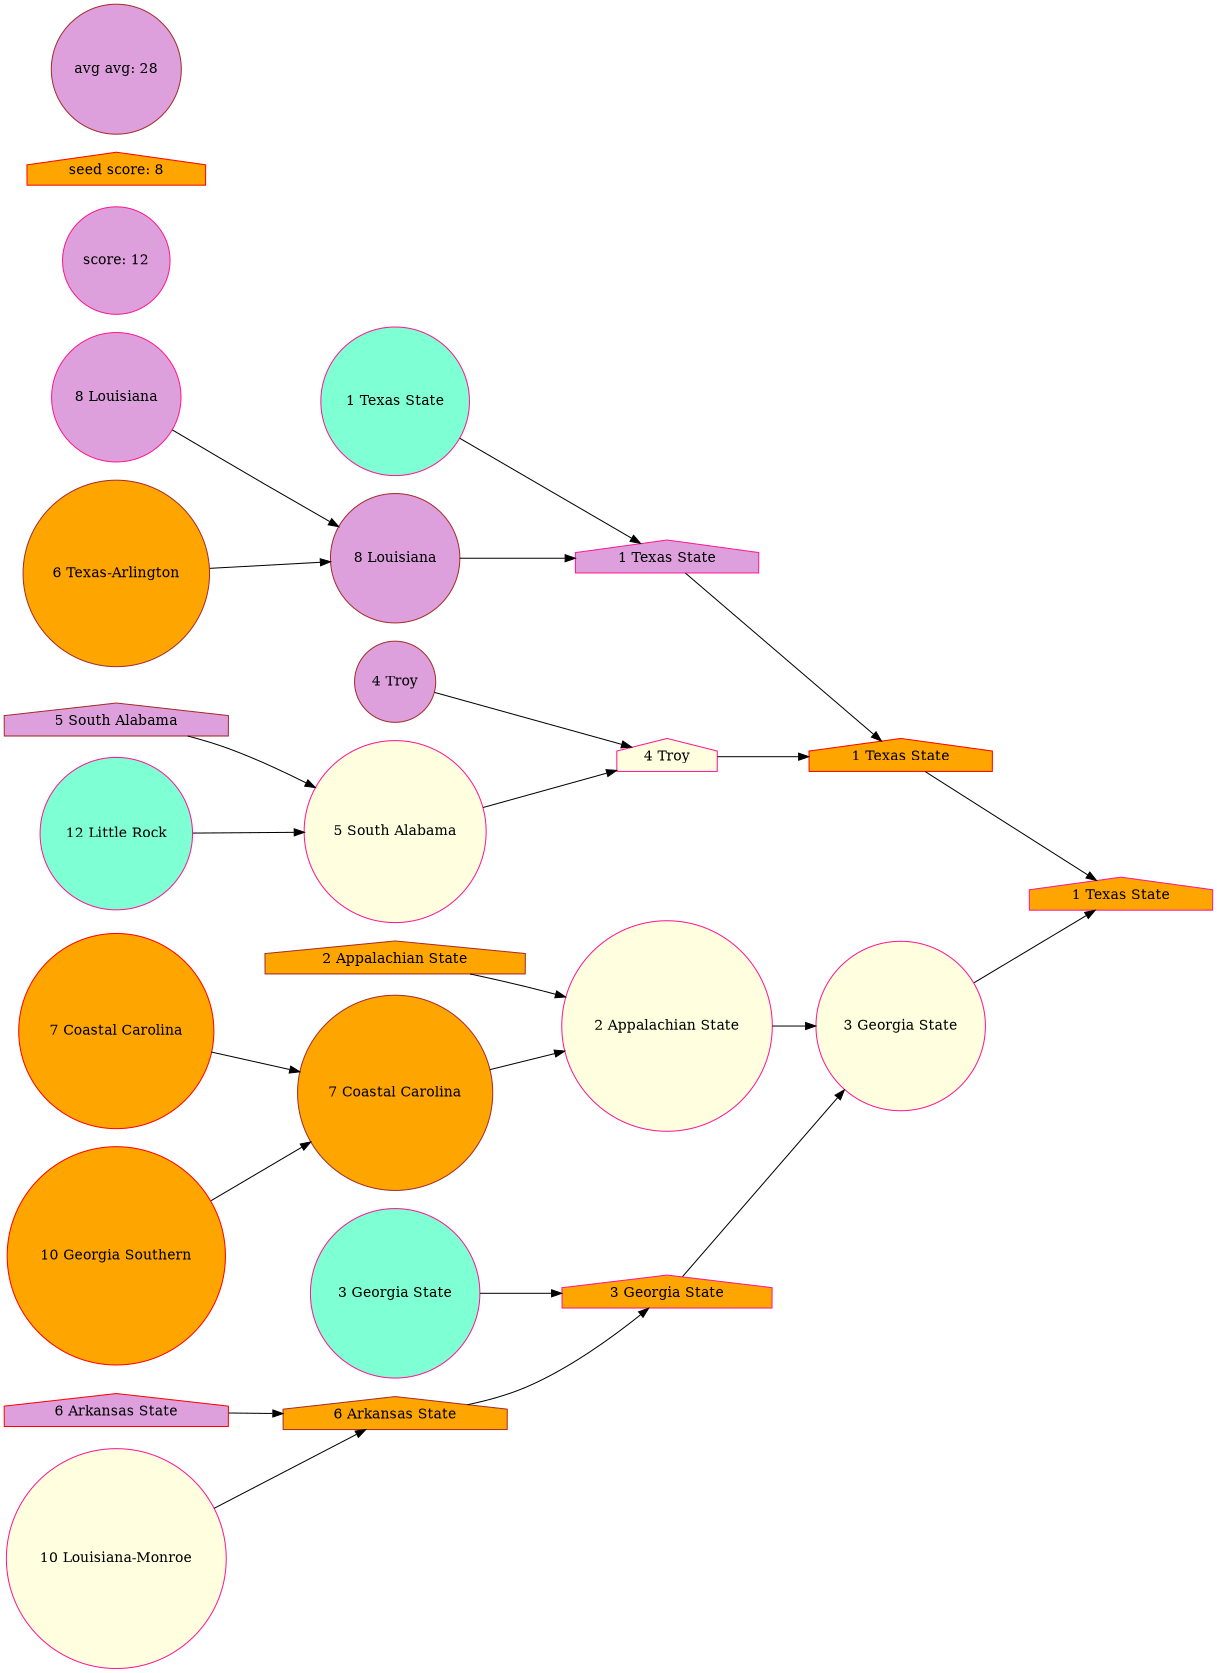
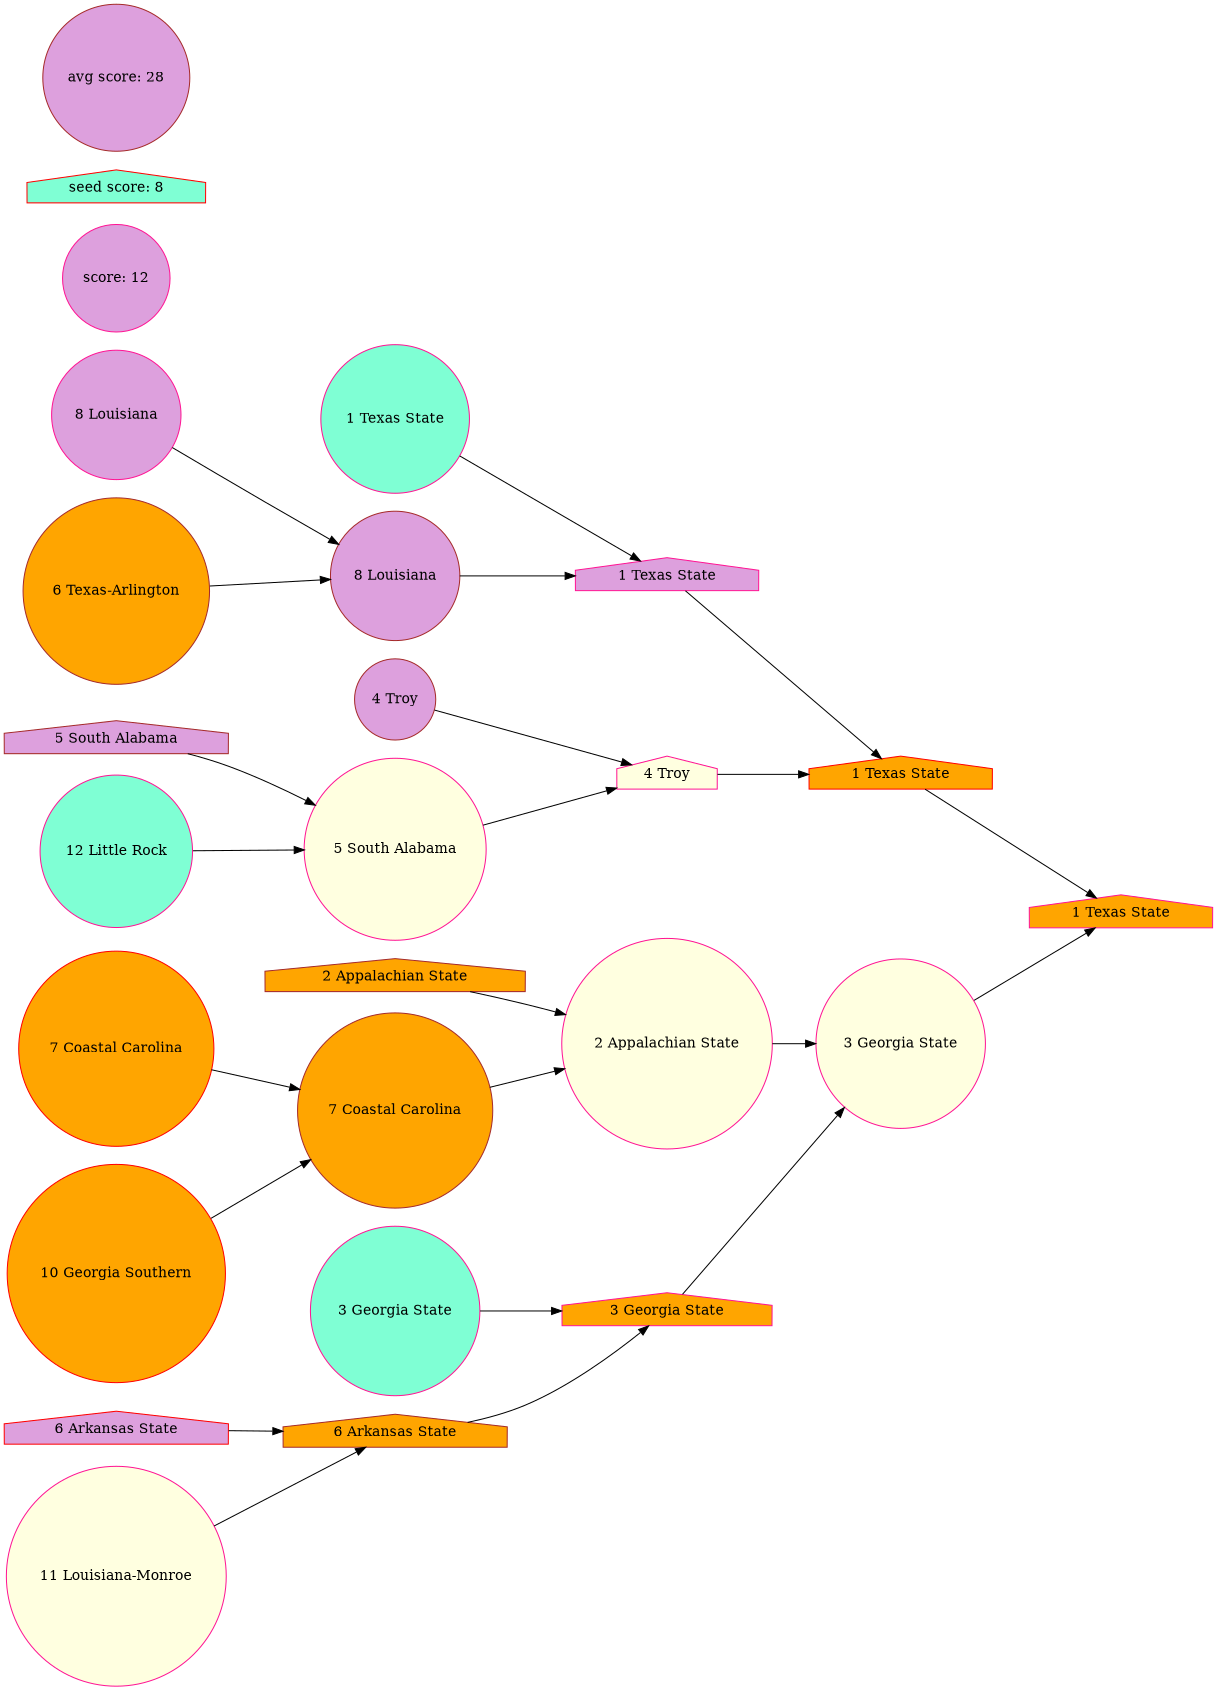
(116, 69) -> (116, 78)
(116, 171) -> (116, 188)
(116, 1559) -> (116, 1576)
